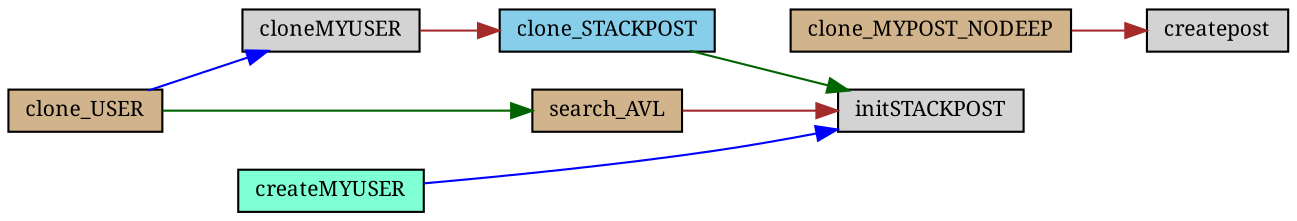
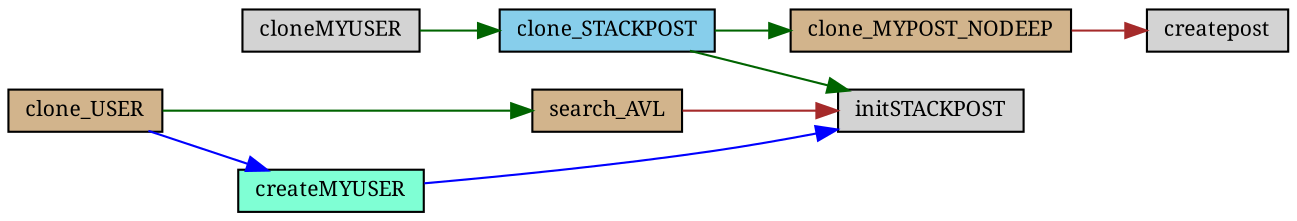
(449, 31) -> (449, 31)
none -> (742, 31)
(198, 74) -> (198, 147)
